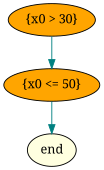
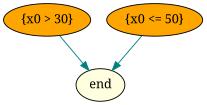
(52, 48) -> (71, 50)
